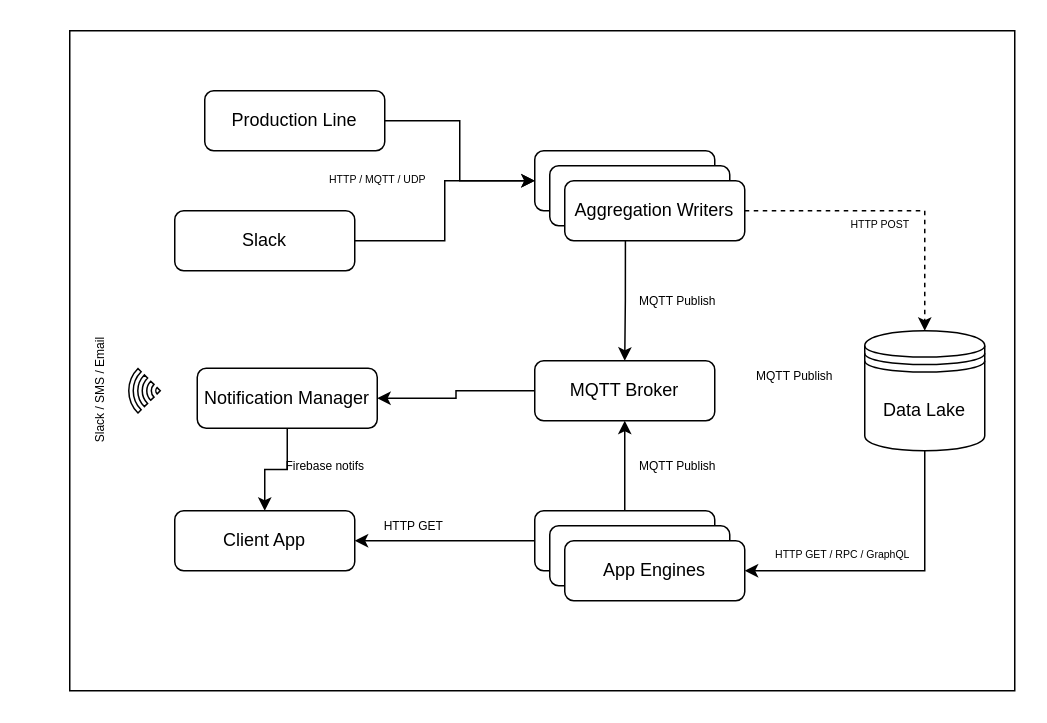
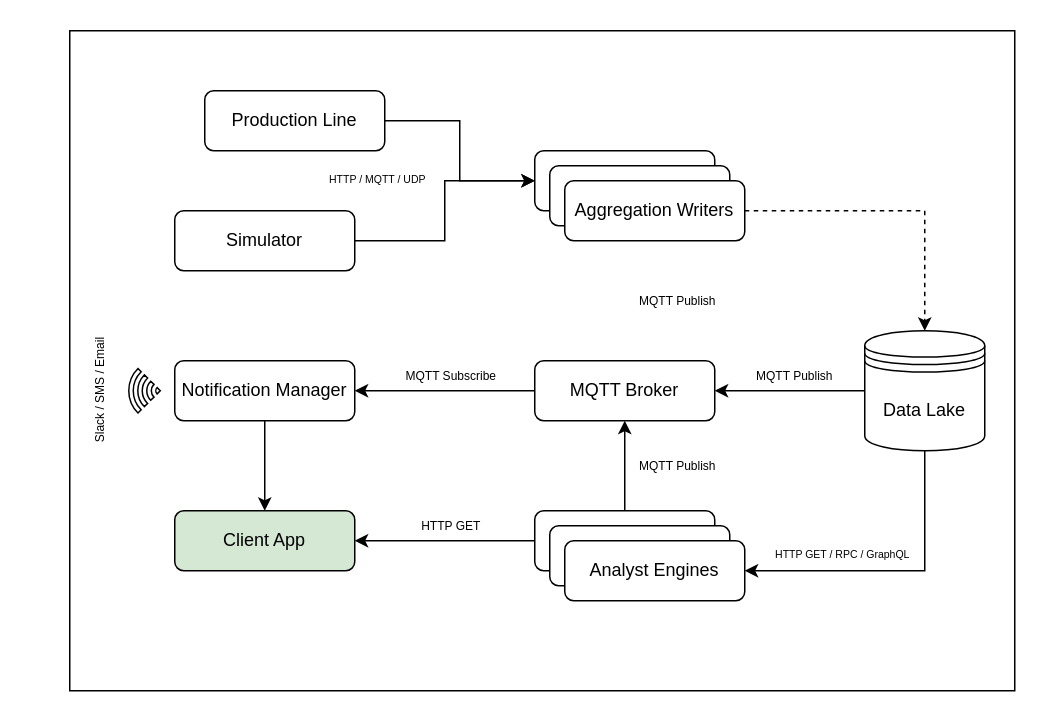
(880, 226) -> none
(265, 241) -> (265, 241)
(625, 296) -> none
none -> (451, 376)
none -> (795, 391)
(287, 398) -> (265, 391)
(325, 466) -> none
(413, 526) -> (451, 526)
(265, 541) -> (265, 541)
(655, 571) -> (655, 571)
